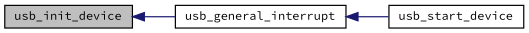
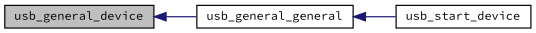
(69, 17) -> (79, 17)
(261, 17) -> (275, 17)
